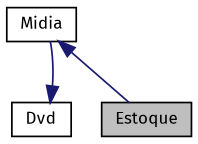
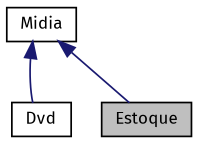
(53, 64) -> (30, 81)
